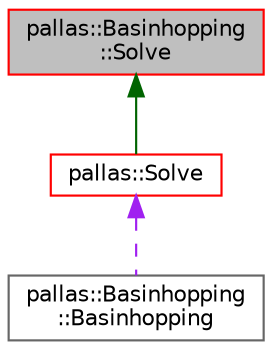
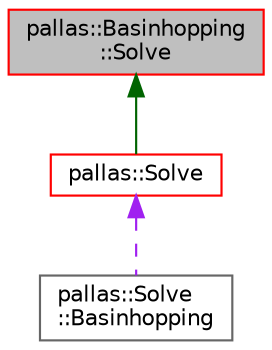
(136, 308) -> (136, 308)
